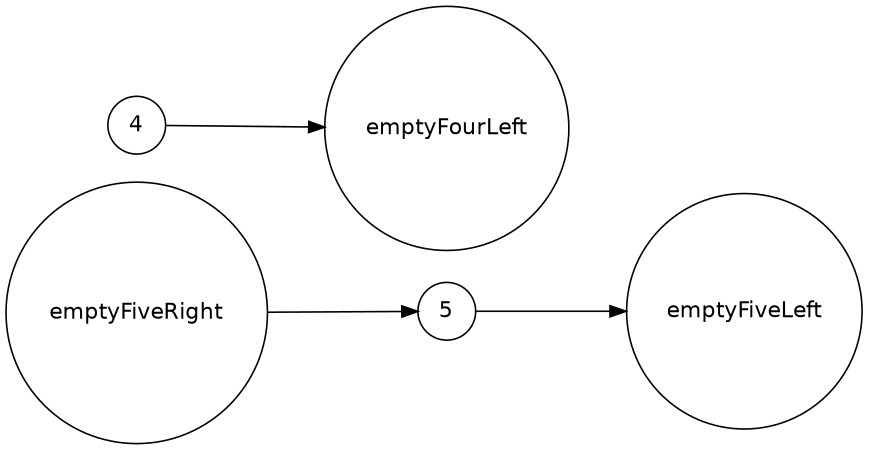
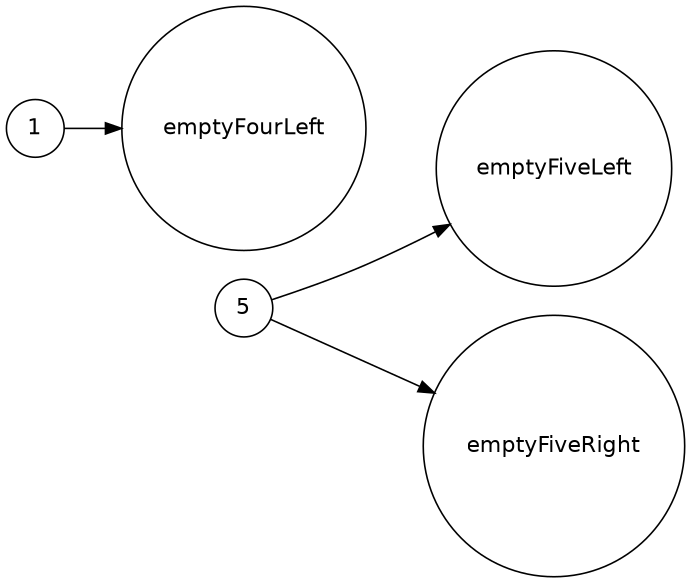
(137, 125) -> (35, 128)
(334, 312) -> (345, 353)
